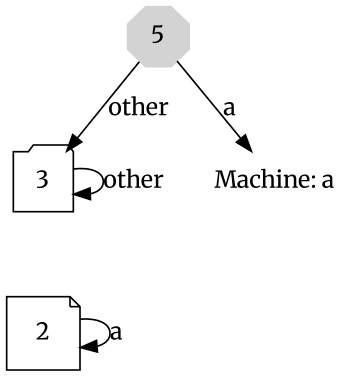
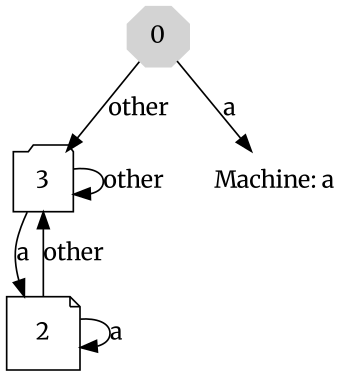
(158, 37) -> (158, 37)
none -> (16, 246)
none -> (43, 263)
